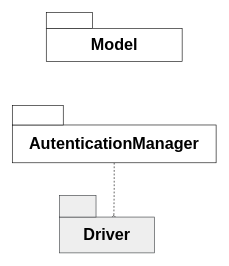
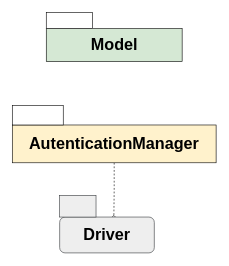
(114, 45) -> (114, 45)
(114, 144) -> (114, 144)
(107, 235) -> (107, 235)
